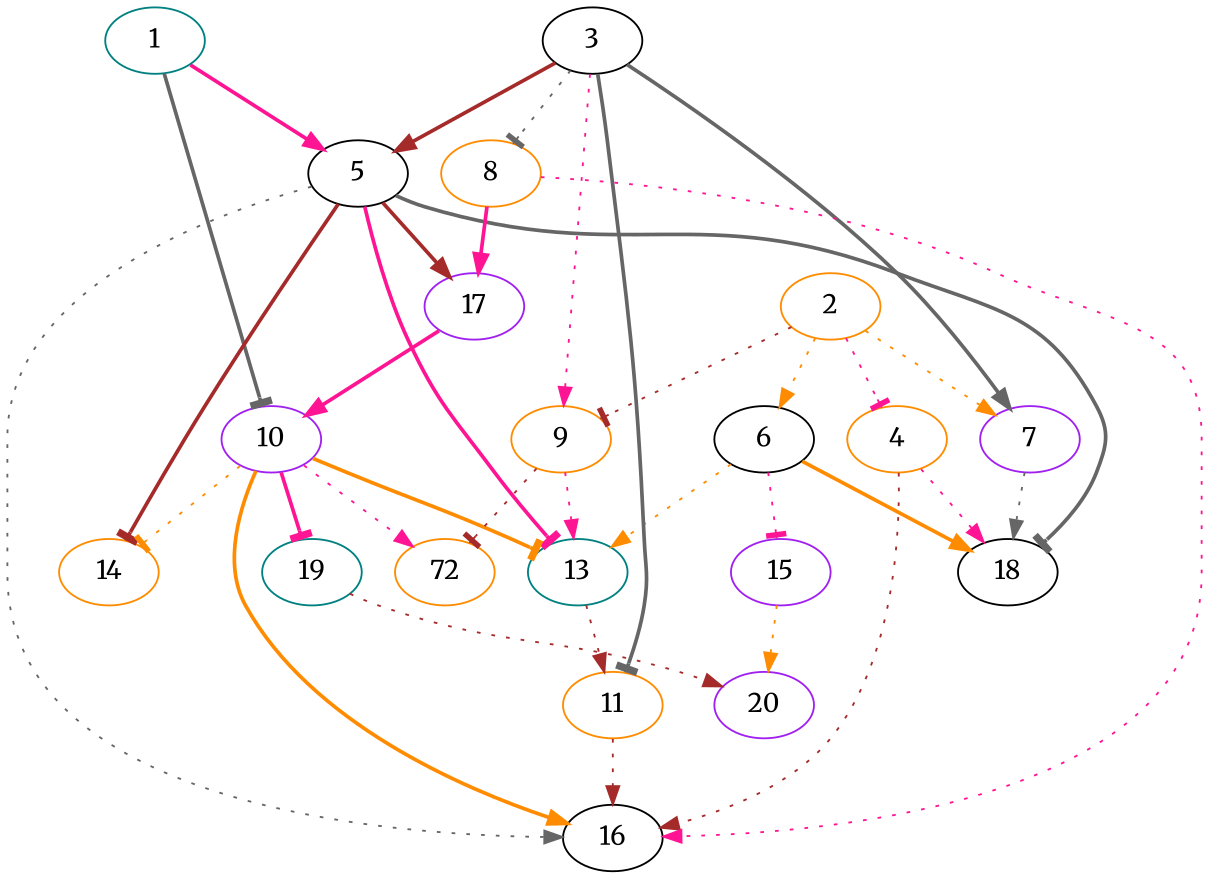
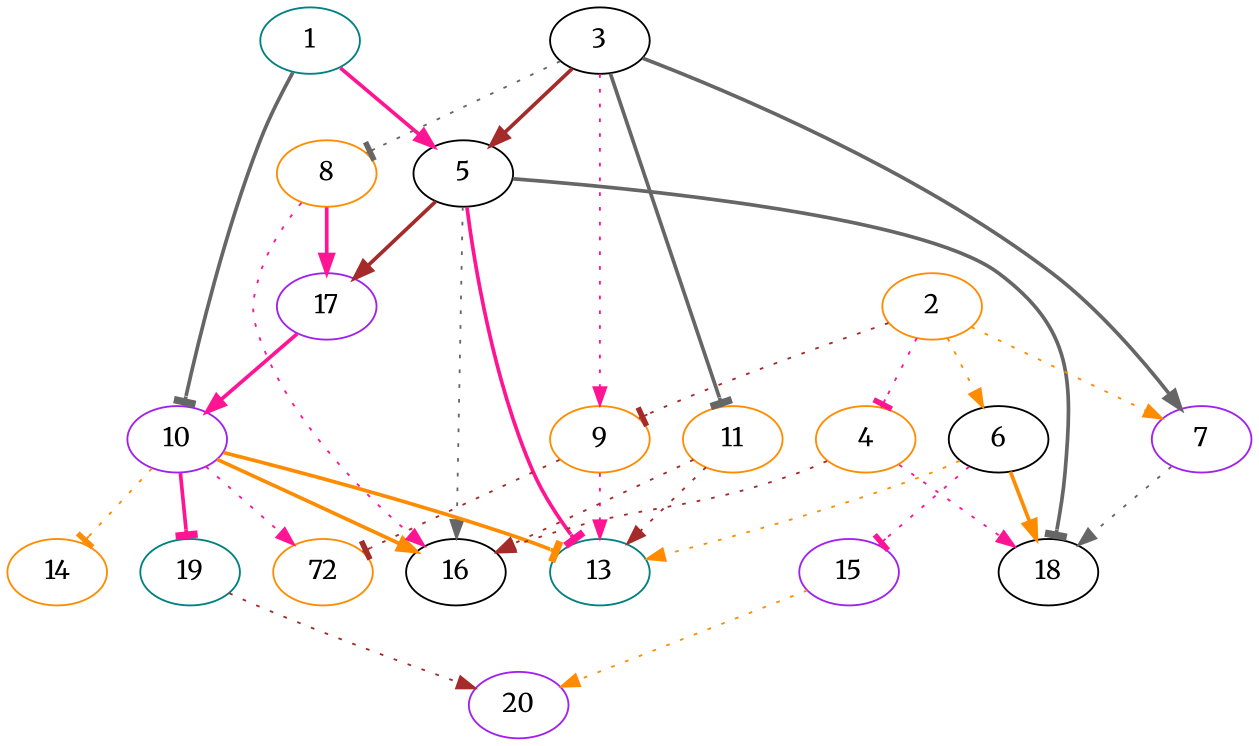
(230, 366) -> none
(593, 630) -> (680, 493)
